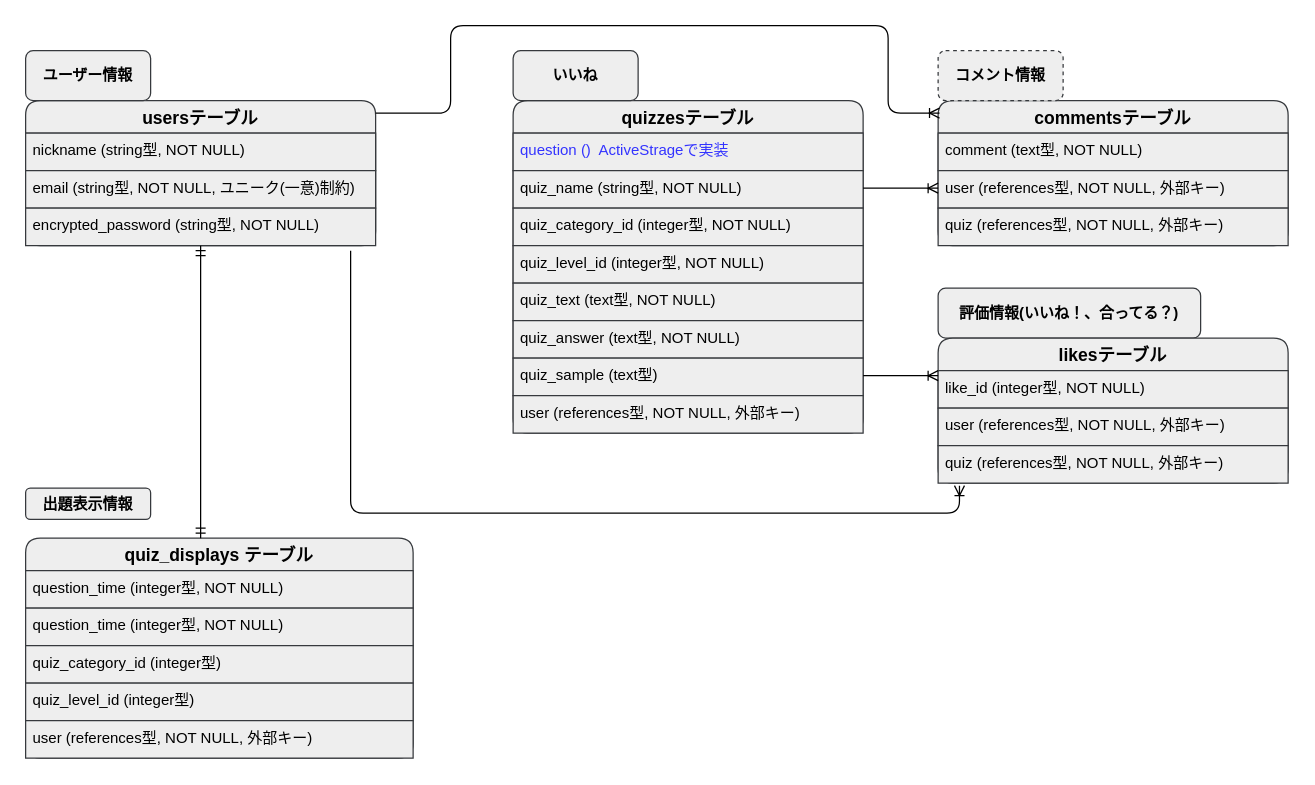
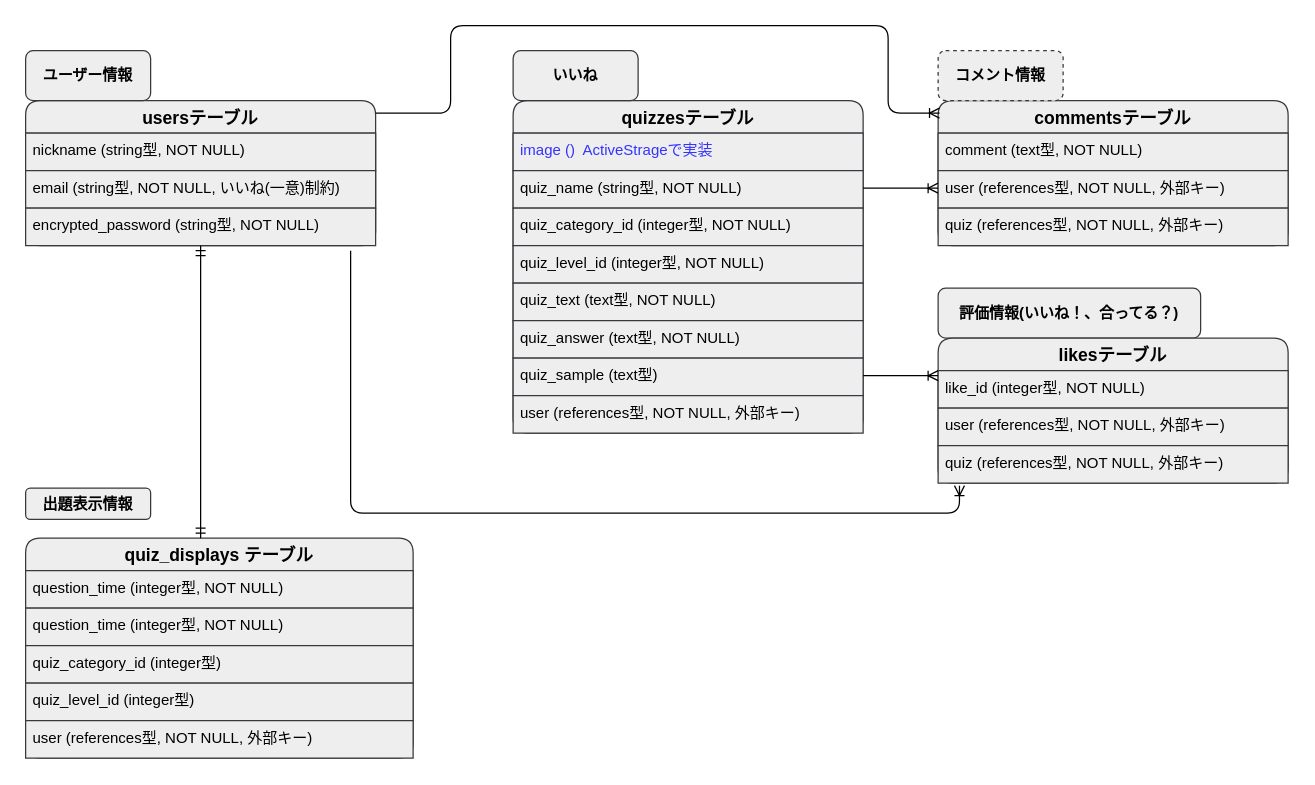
(640, 150) -> (627, 150)
(200, 188) -> (193, 188)
